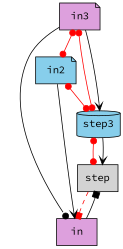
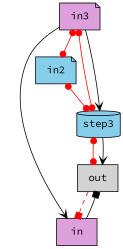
(22, 117) -> (22, 117)
(65, 148) -> none
(98, 178) -> (98, 178)
